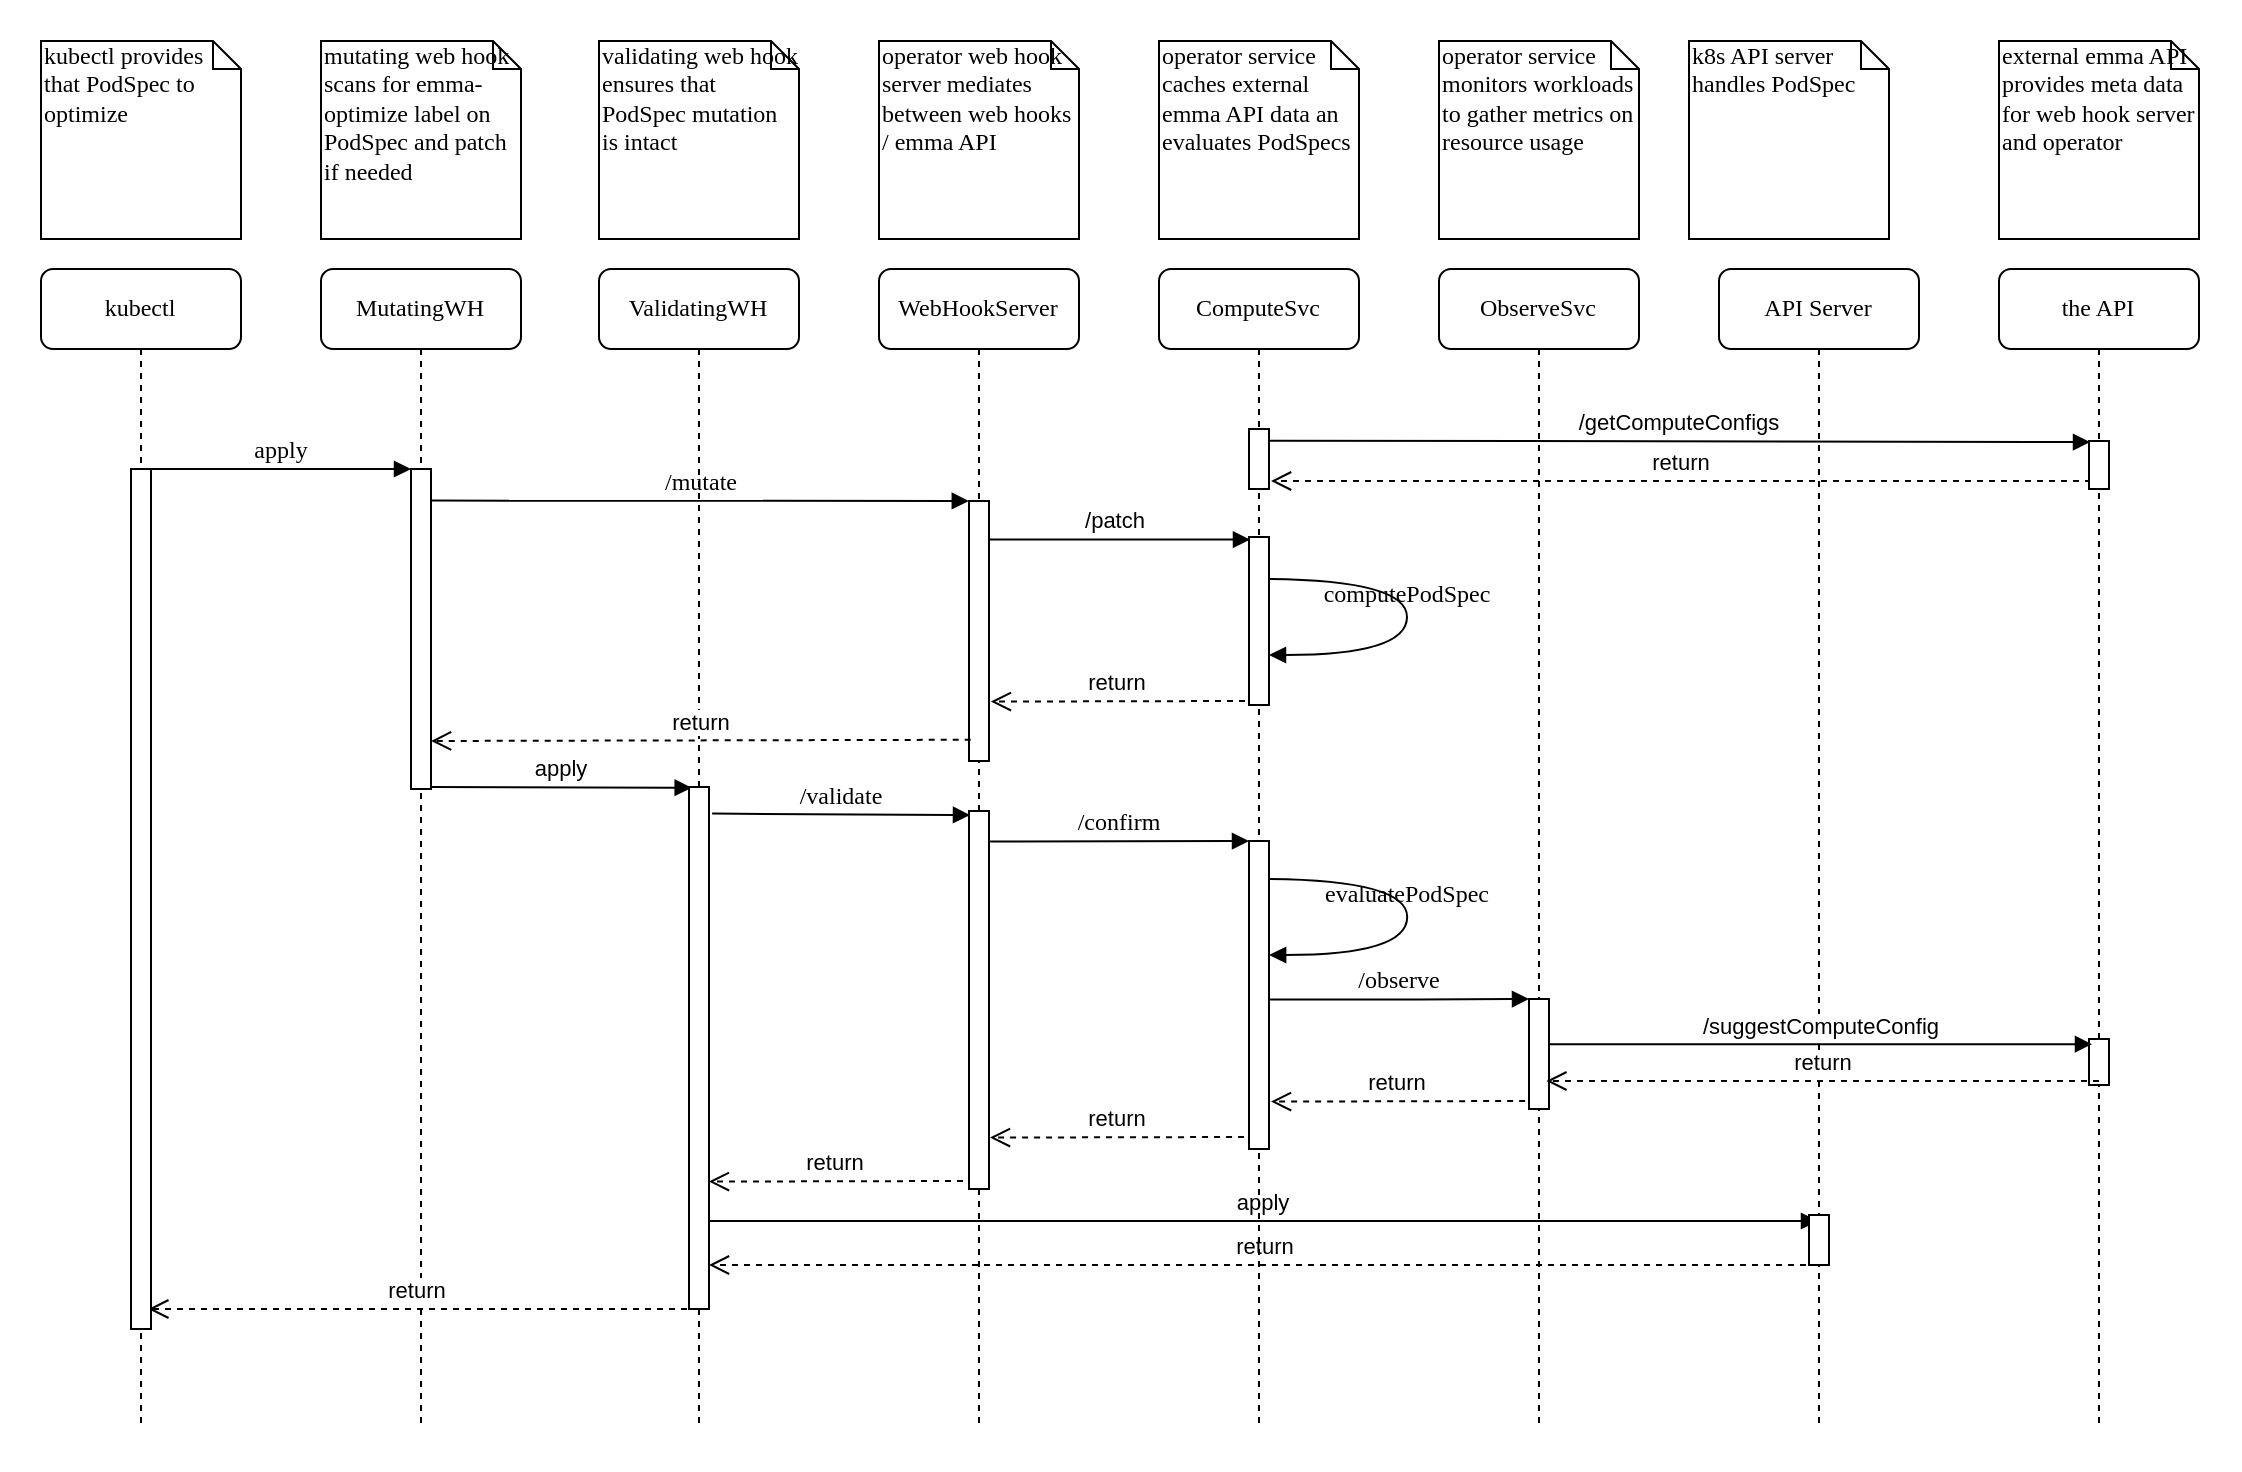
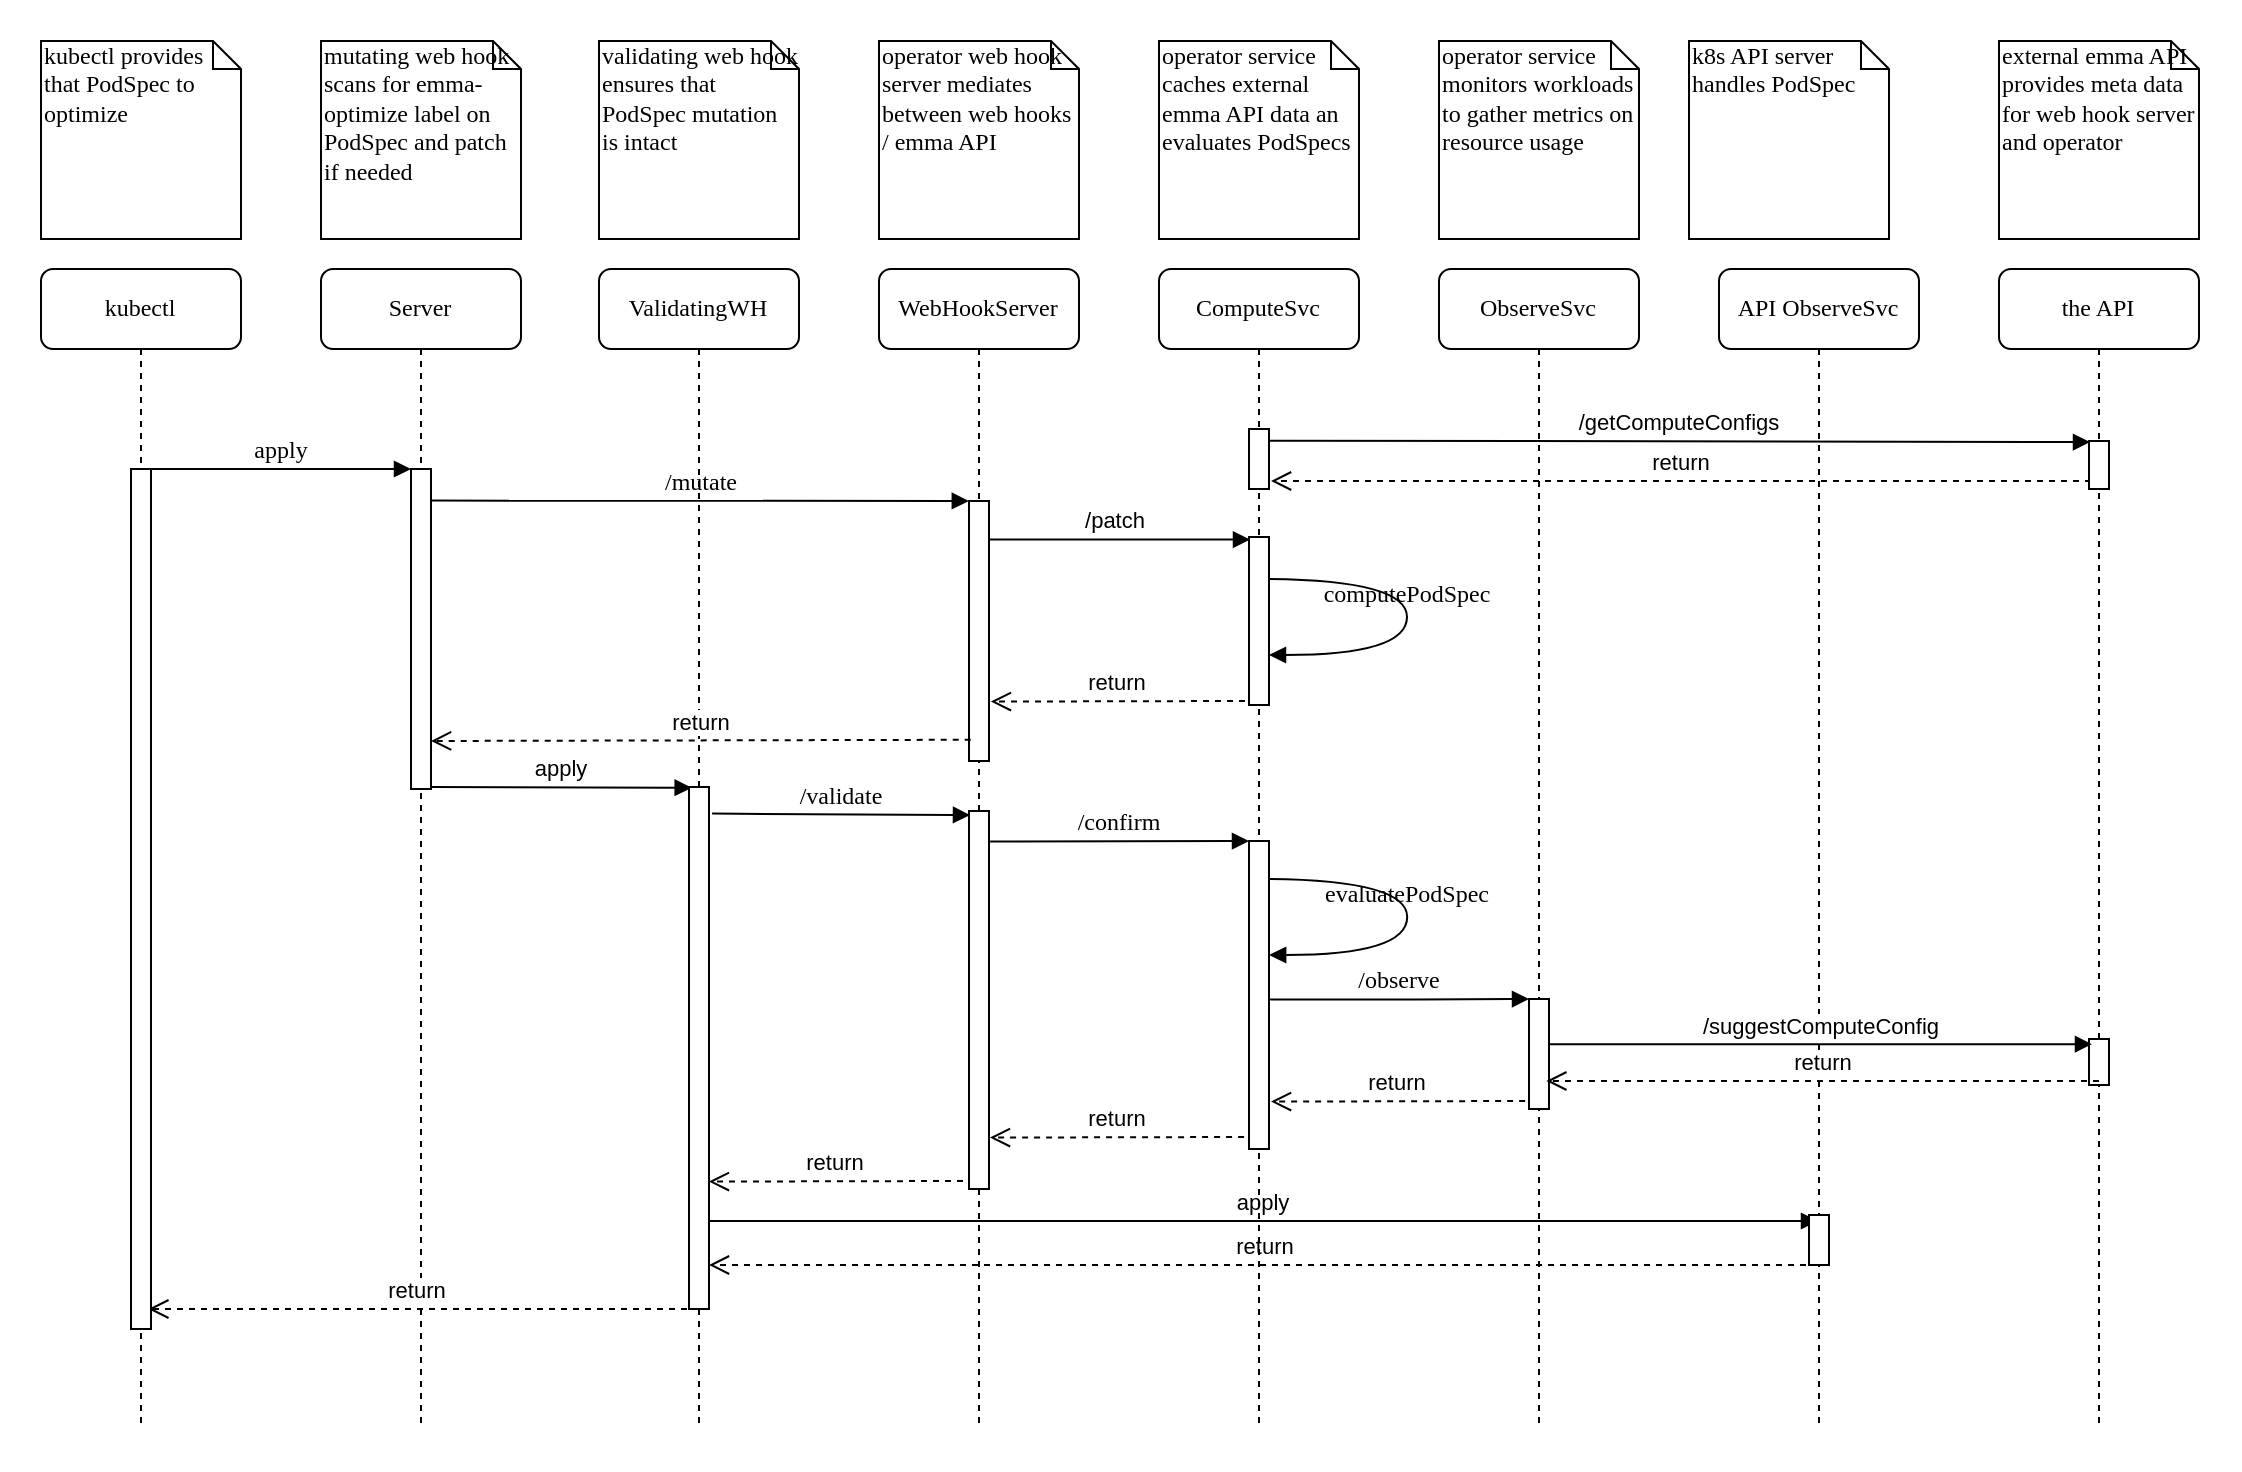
(421, 309) -> (421, 309)
(1819, 309) -> (1819, 309)
